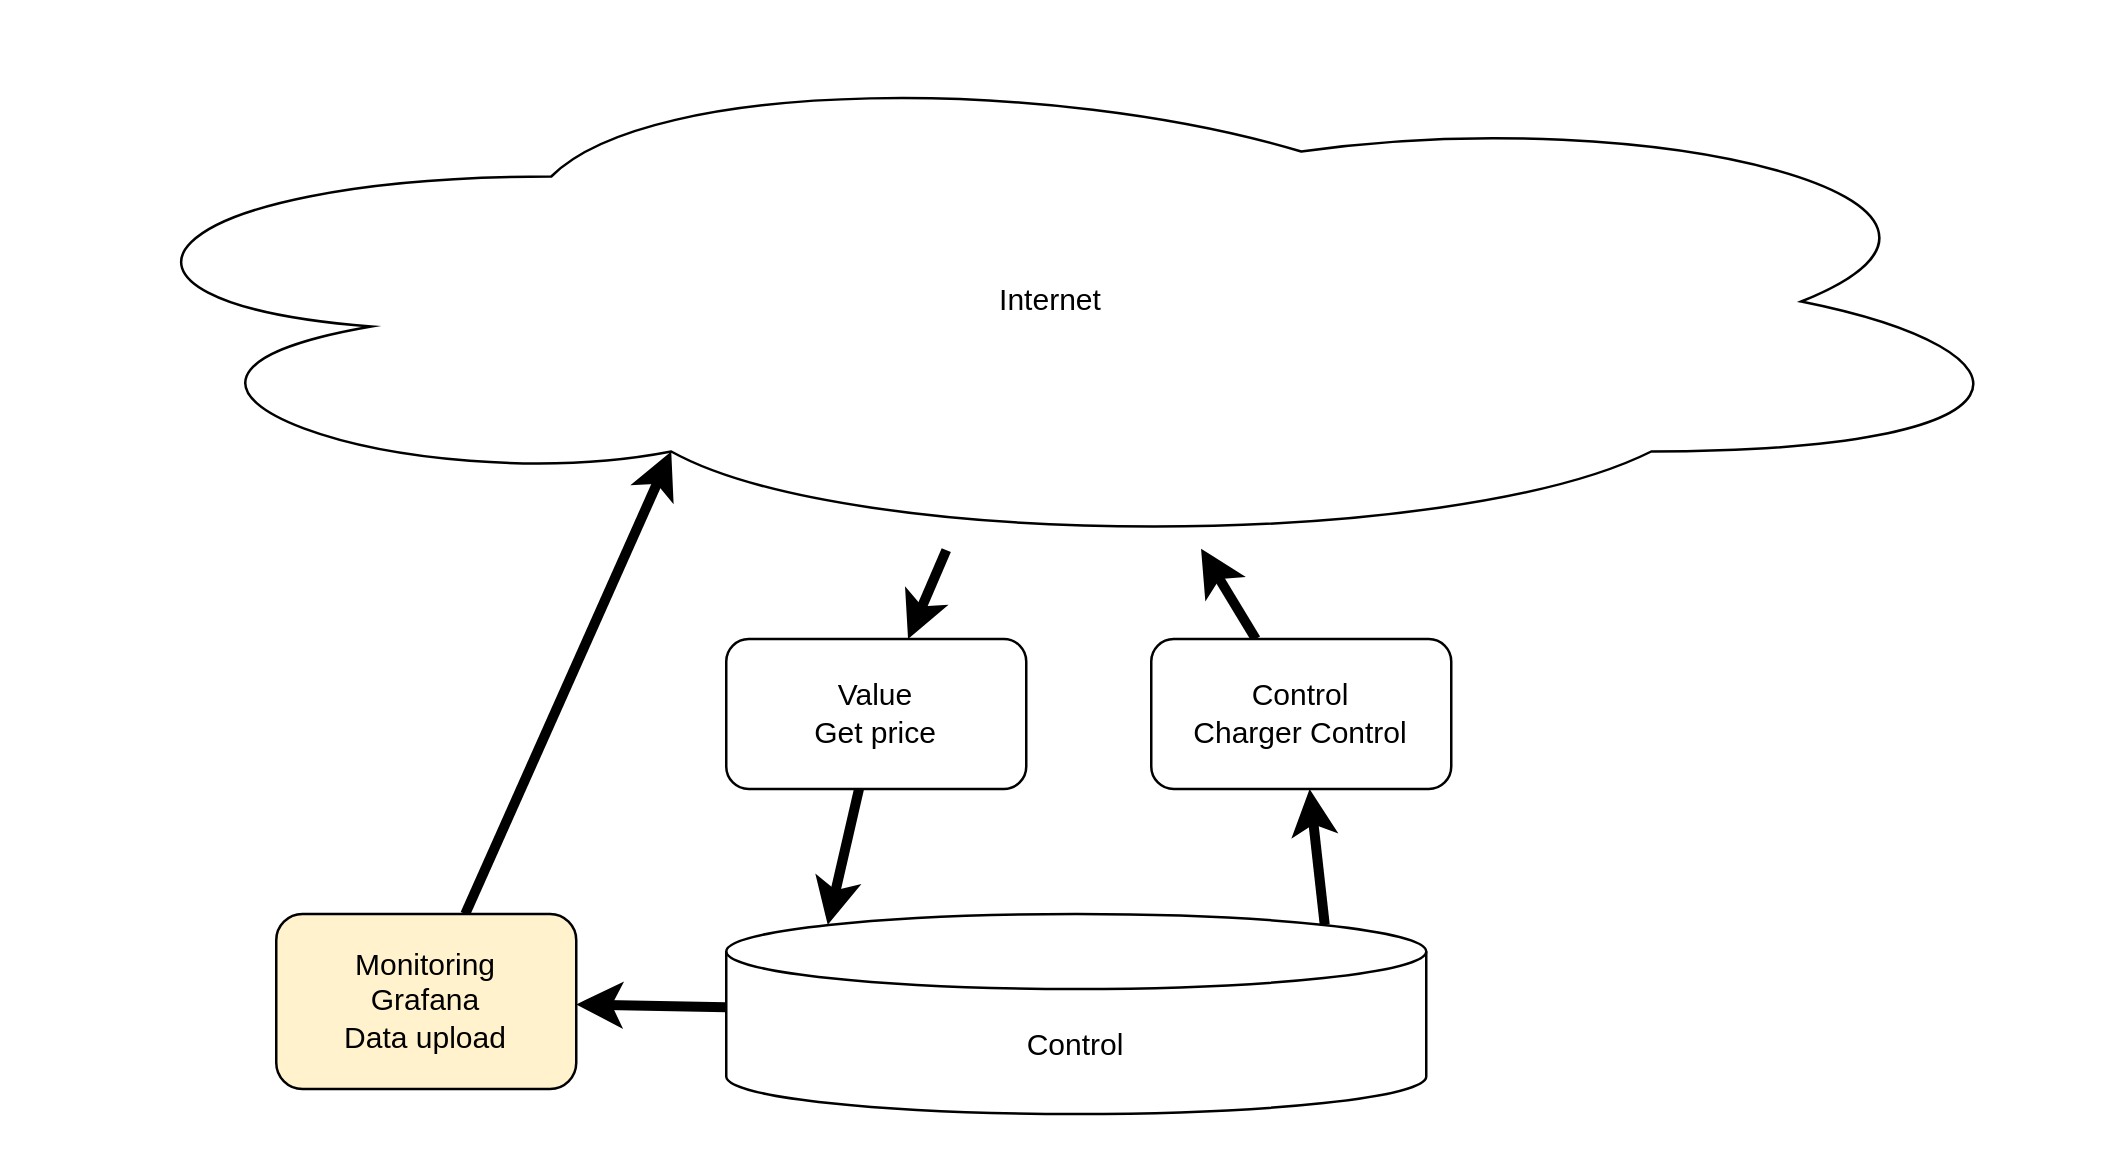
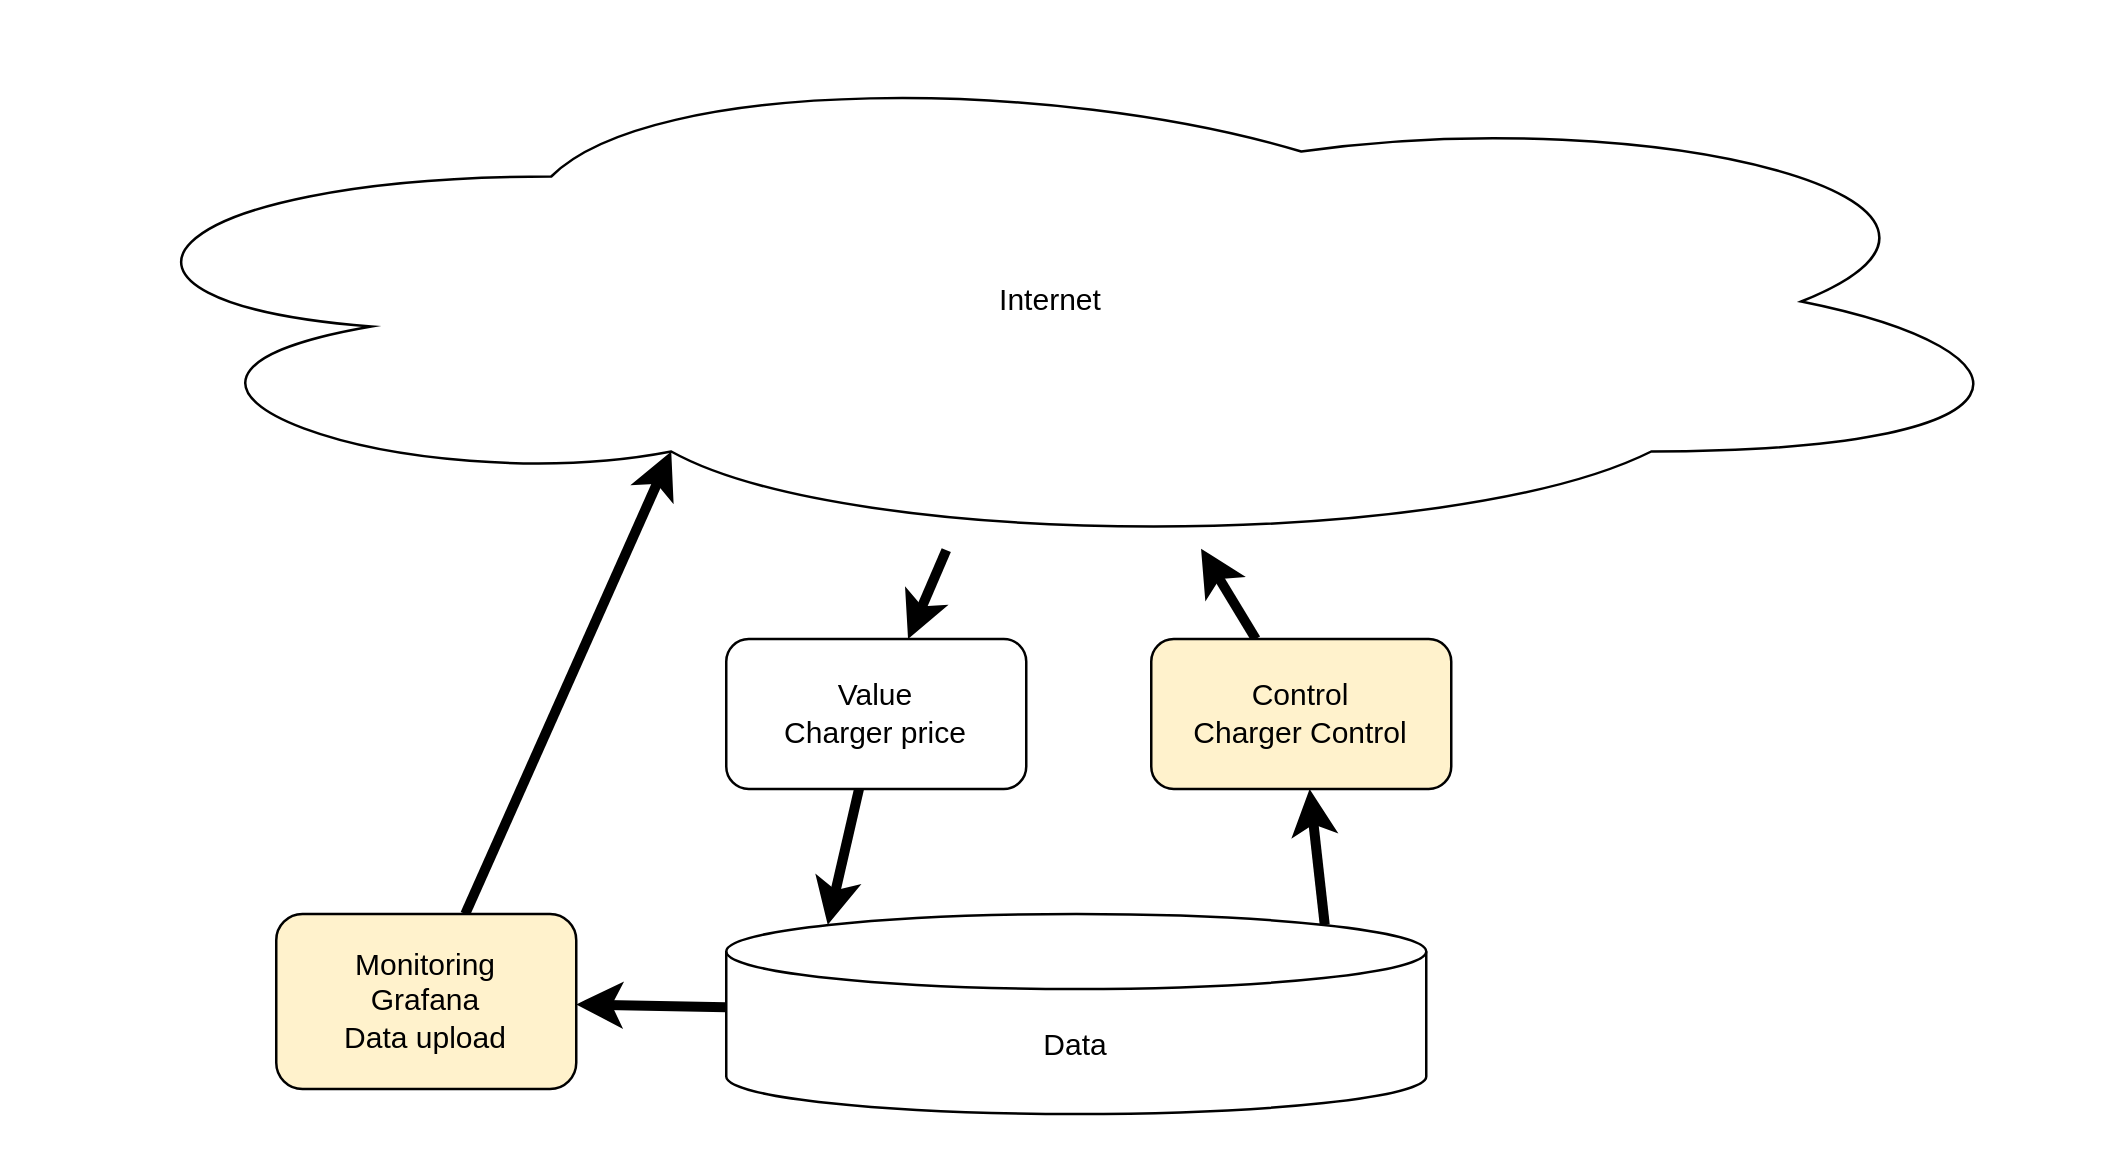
(876, 714) -> (876, 714)
(1301, 714) -> (1301, 714)
(1076, 1046) -> (1076, 1046)
